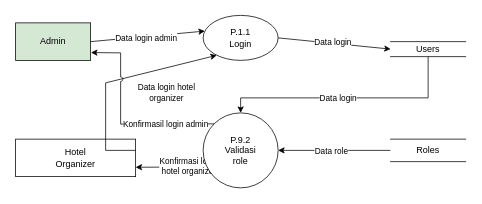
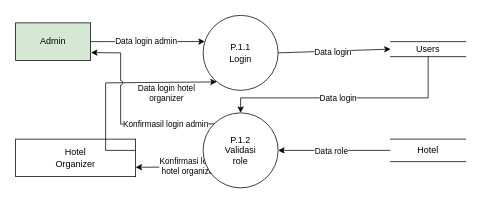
(240, 38) -> (240, 53)
(240, 150) -> (240, 150)
(428, 150) -> (428, 150)
